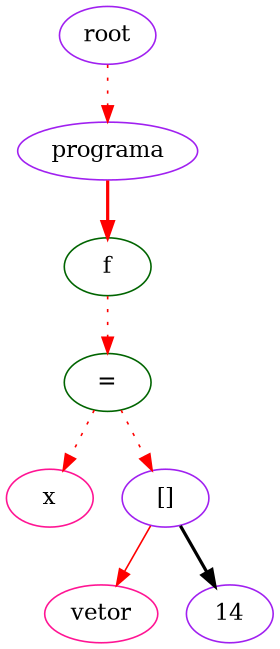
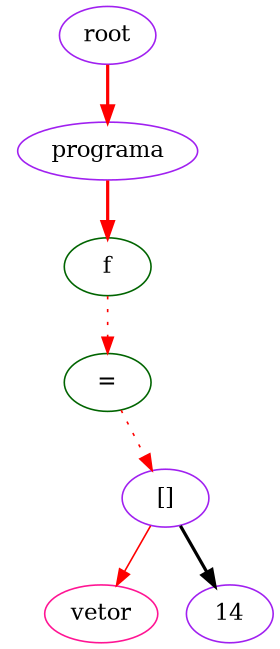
(108, 85) -> (108, 85)
(50, 498) -> none
